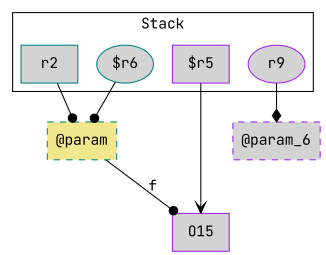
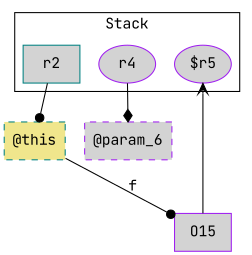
(125, 64) -> none
(201, 64) -> (203, 64)
(277, 64) -> (127, 64)
(82, 141) -> (35, 141)
(201, 143) -> (203, 154)
